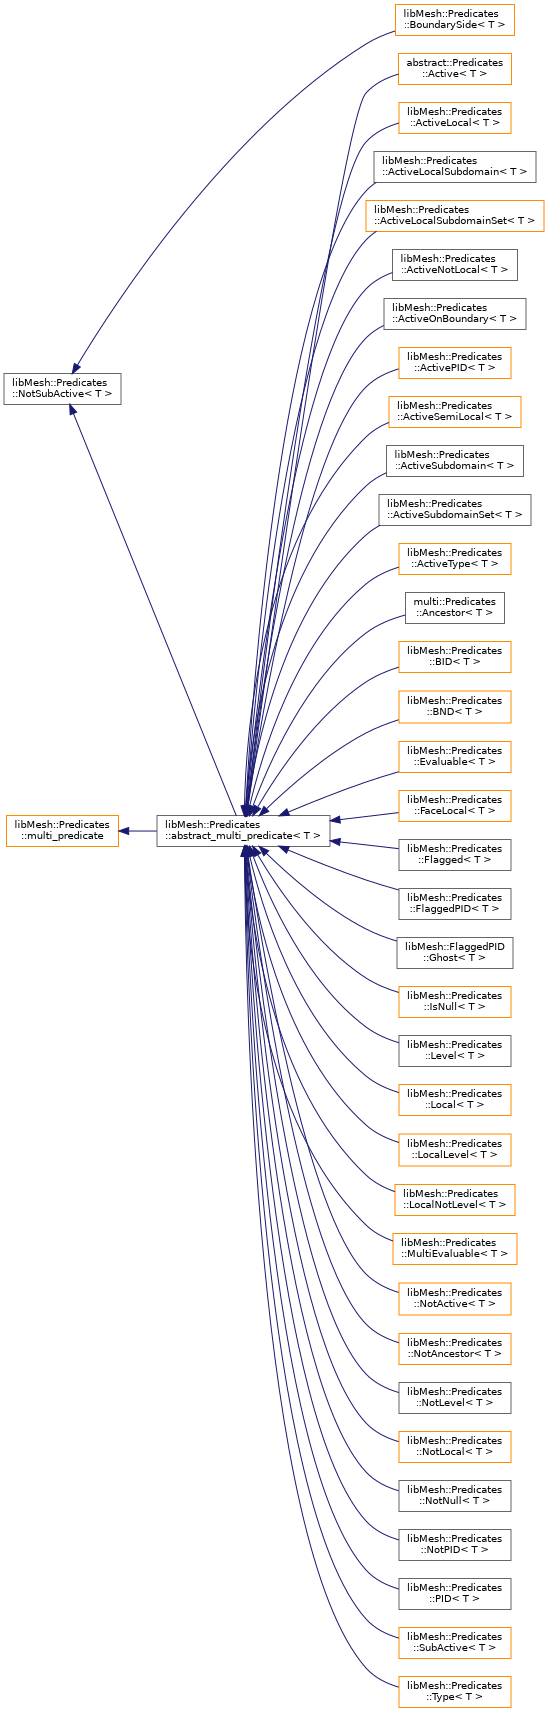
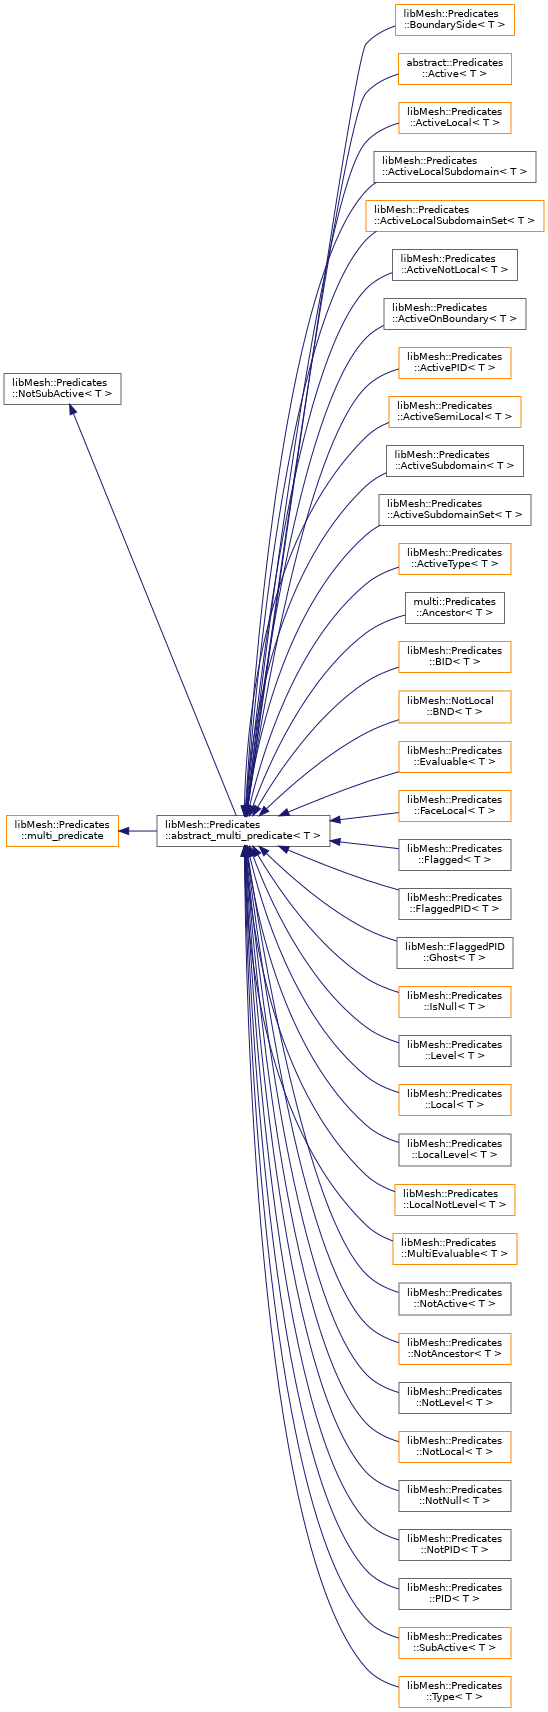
(215, 177) -> (305, 407)
(455, 707) -> (455, 707)
(455, 1150) -> (455, 1150)
(455, 1299) -> (455, 1299)
